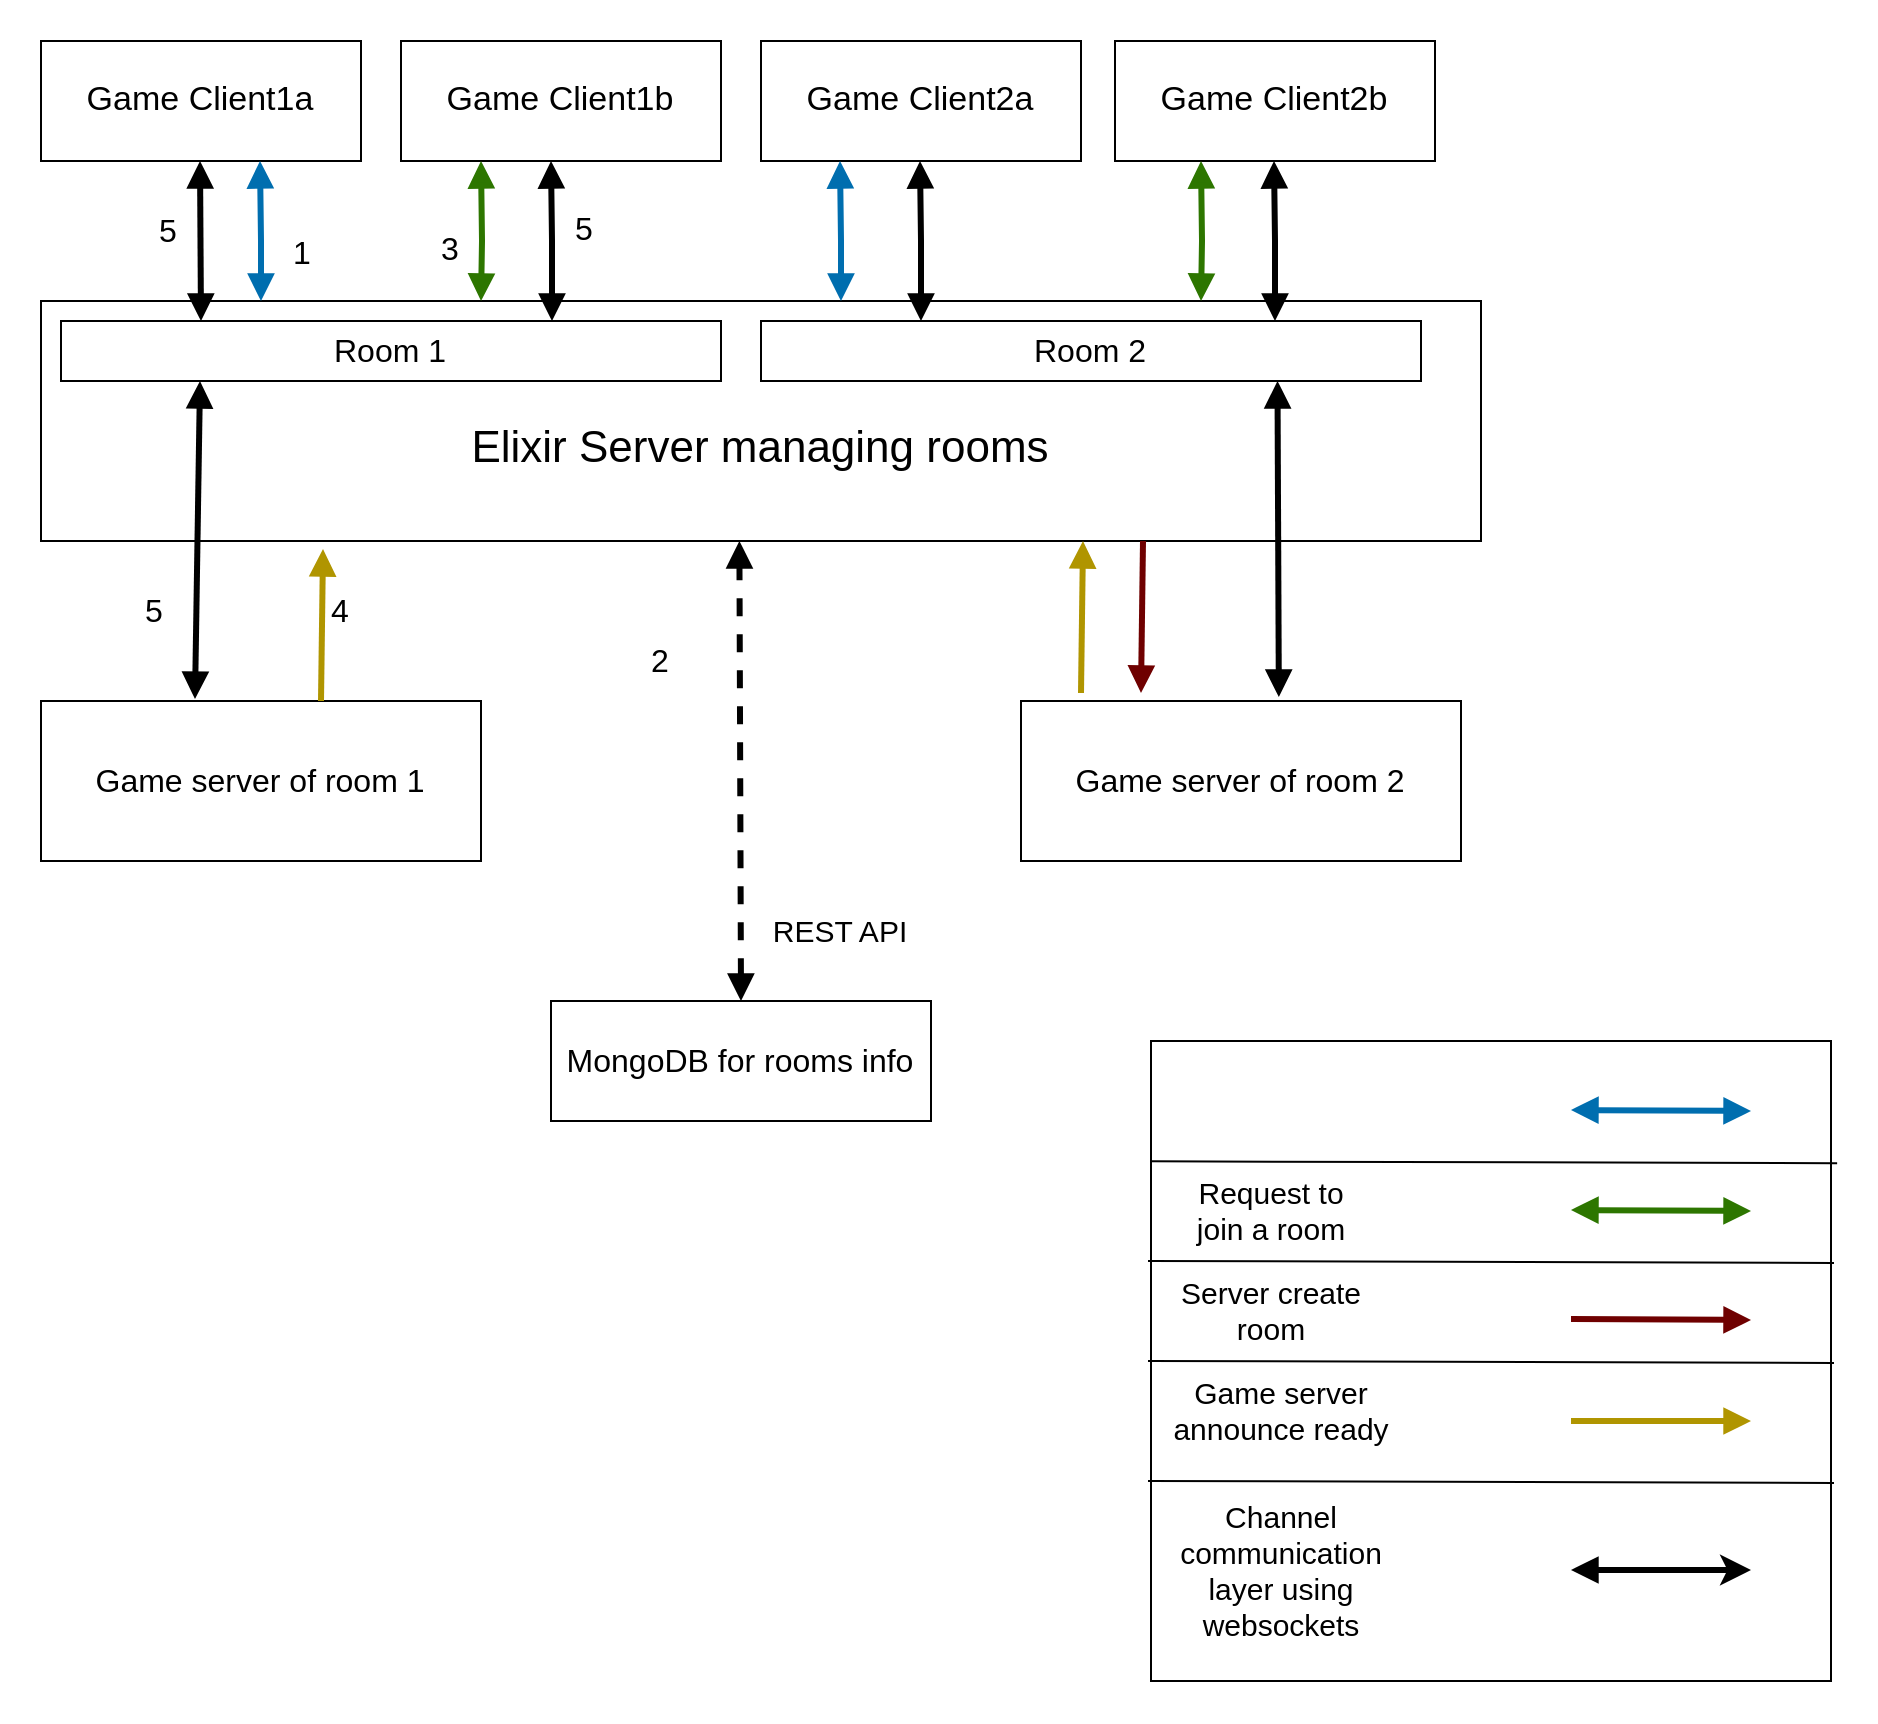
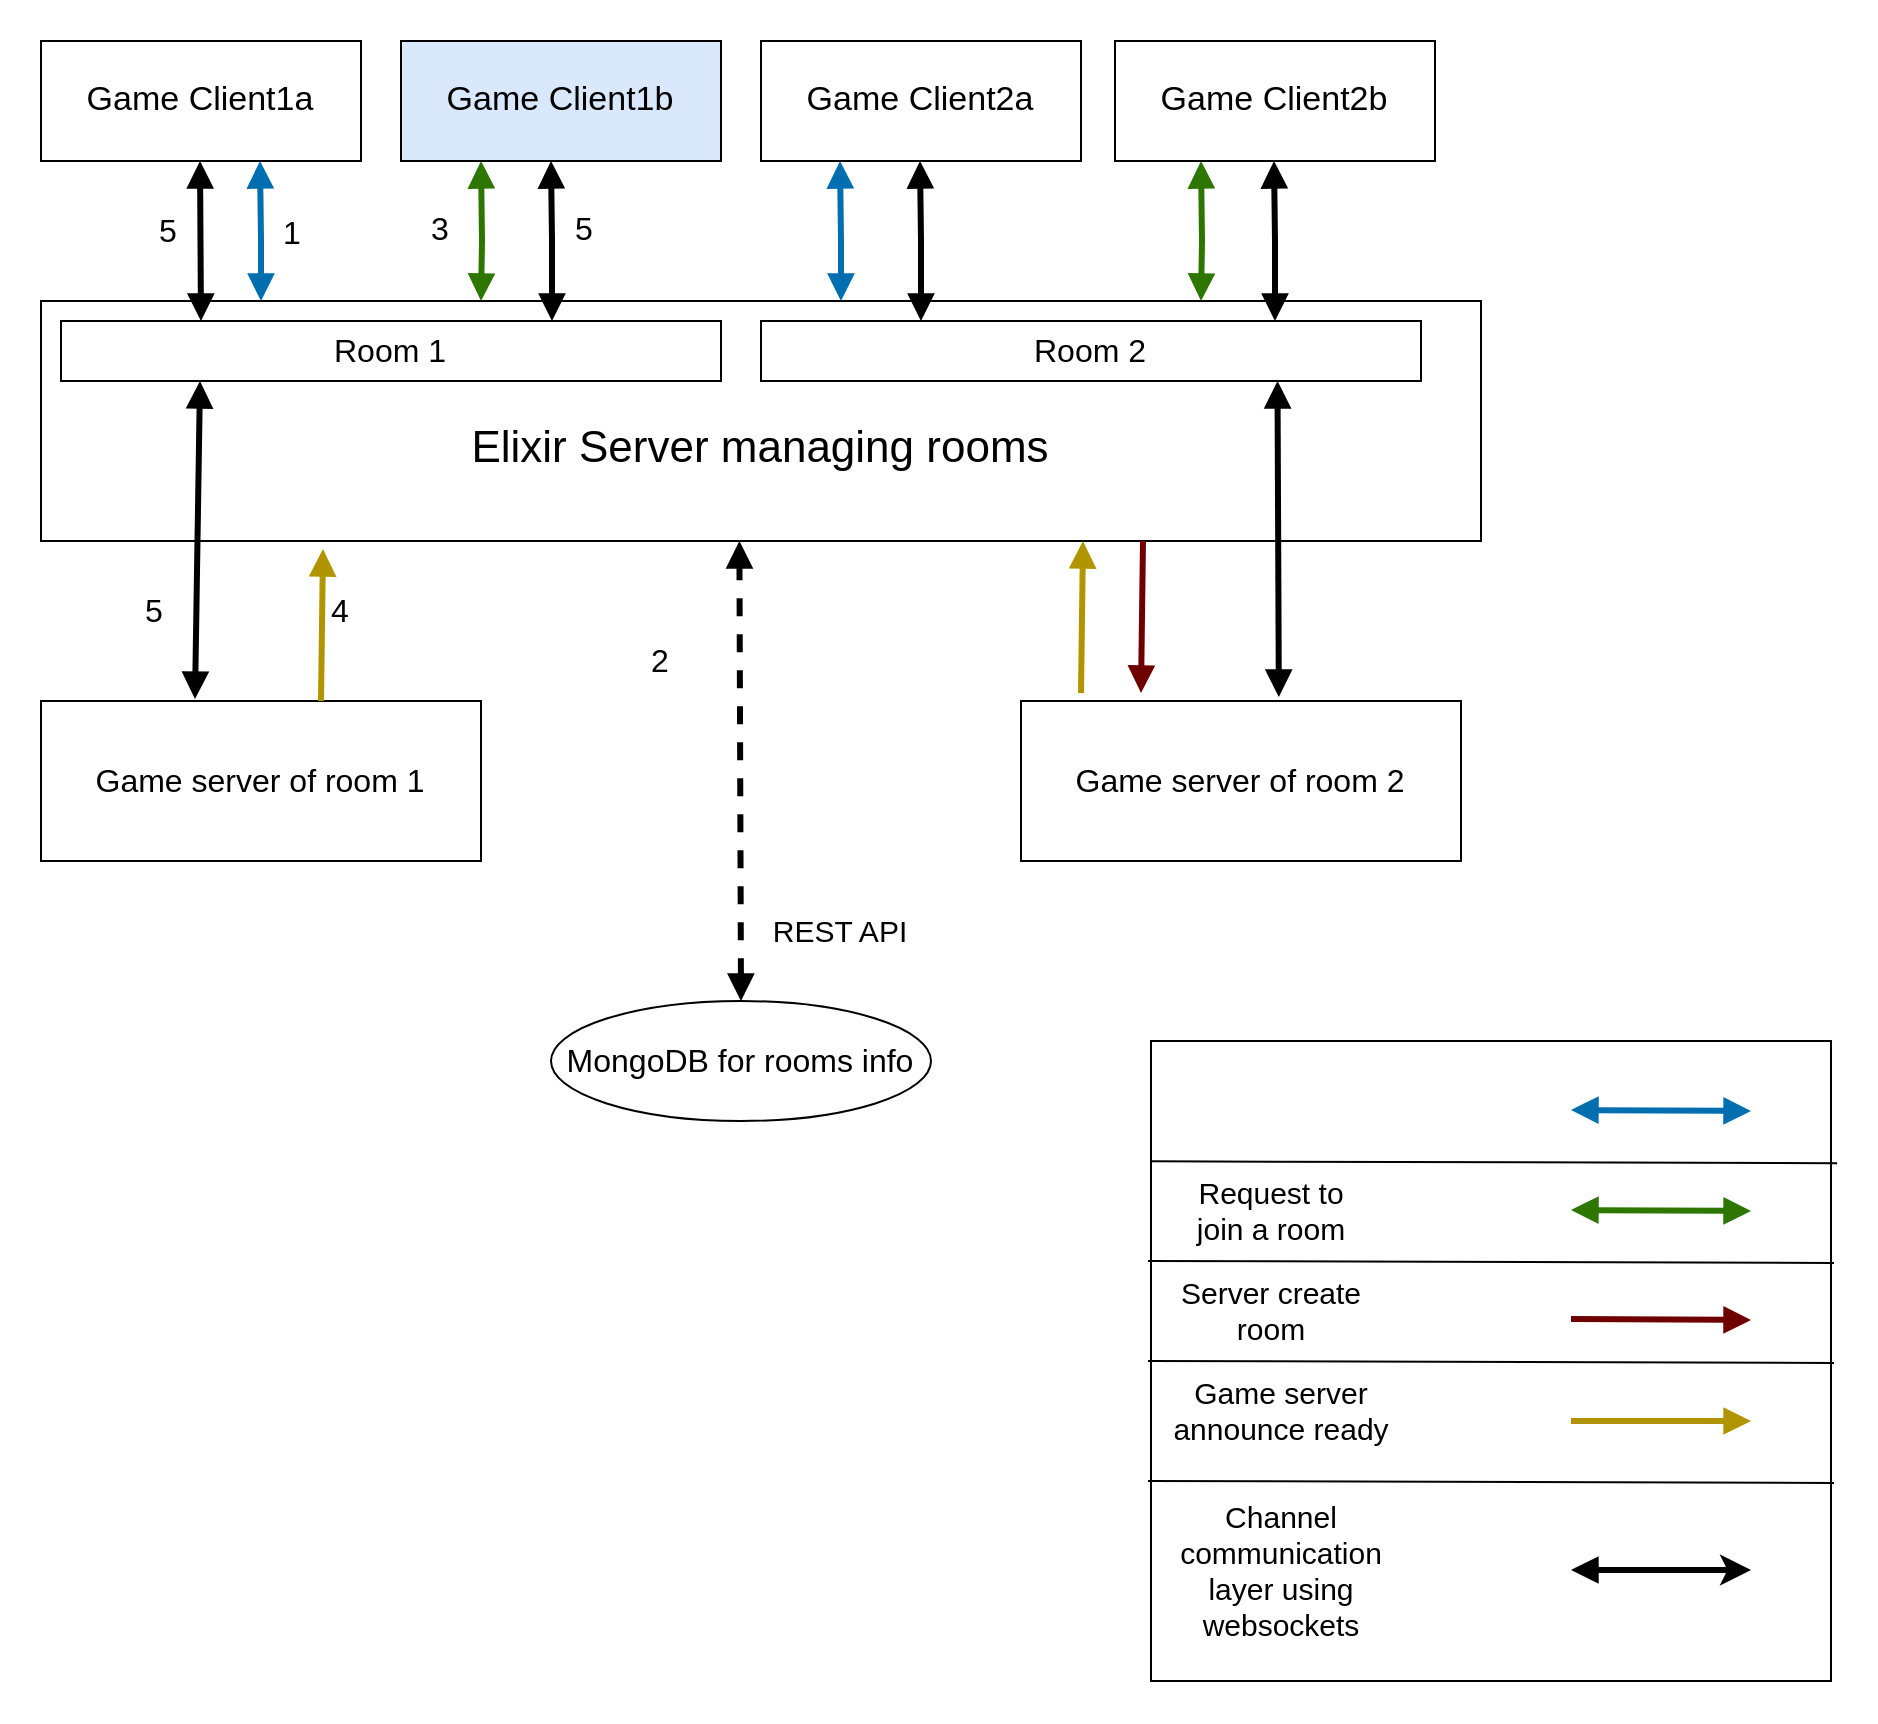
(561, 101) -> (561, 101)
(451, 249) -> (441, 229)
(303, 253) -> (293, 233)
(741, 1061) -> (741, 1061)
